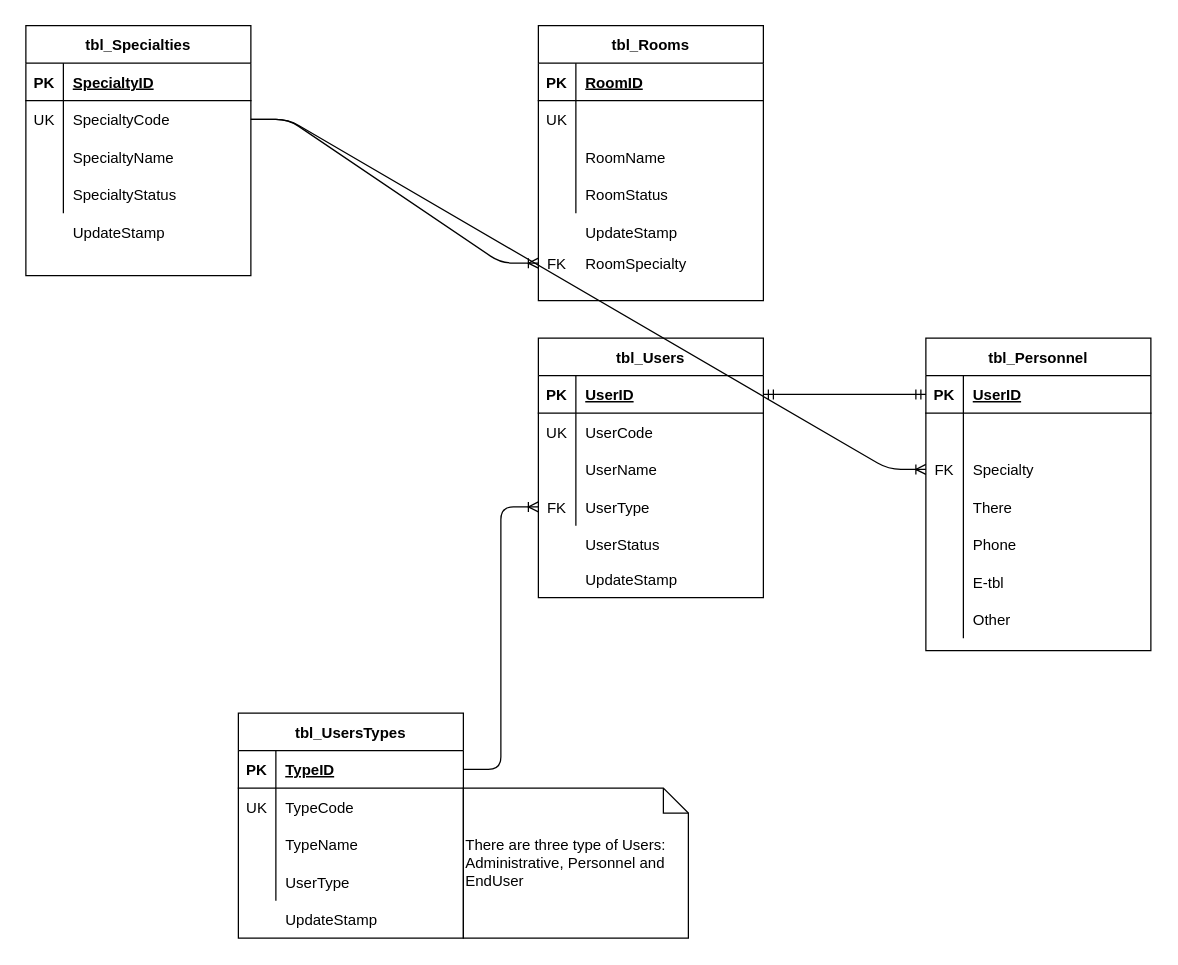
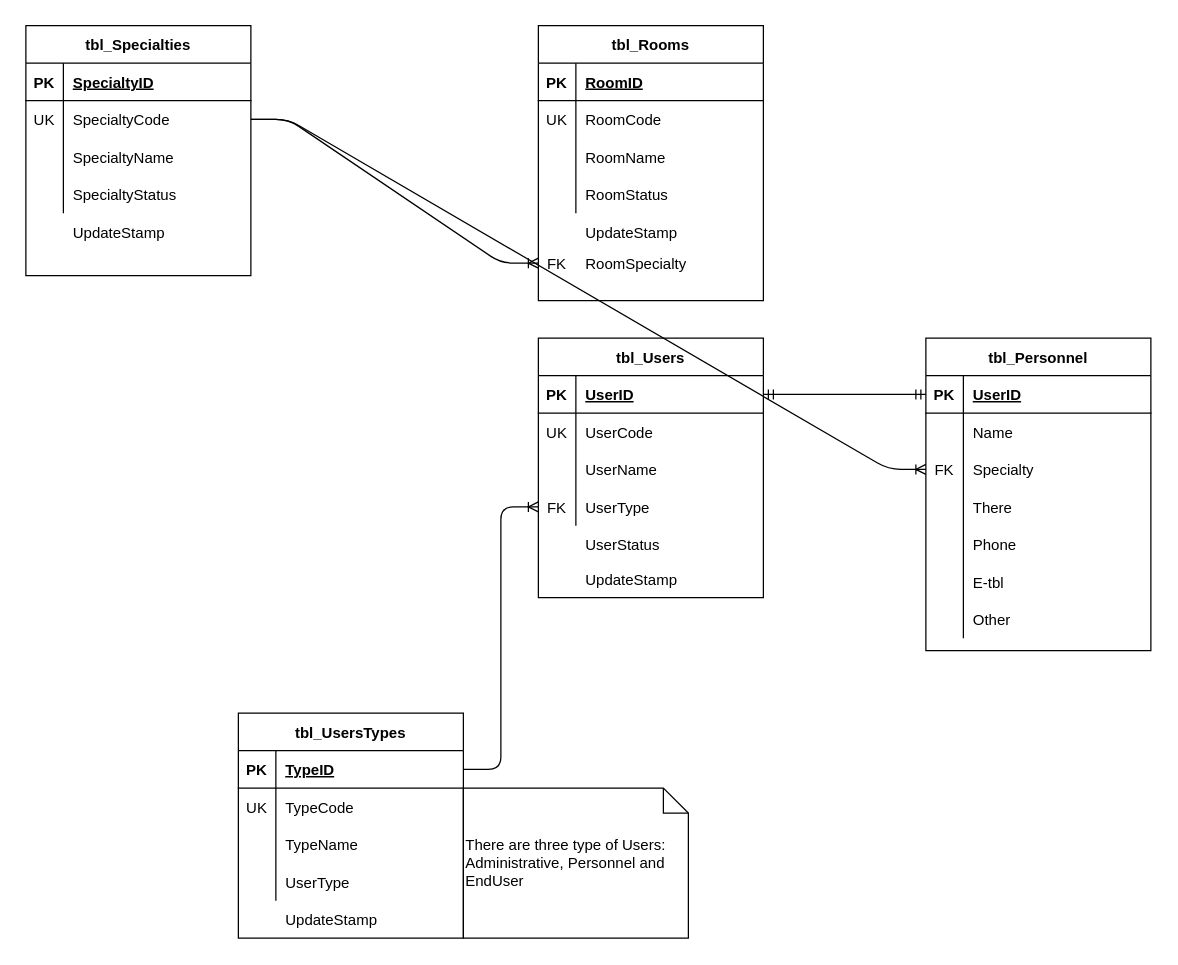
none -> (669, 119)
none -> (1057, 432)
